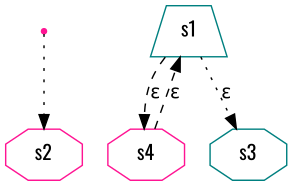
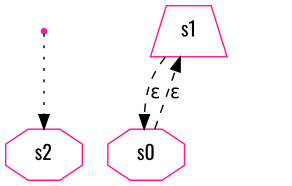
(189, 31) -> (189, 31)
(146, 155) -> (146, 155)
(248, 155) -> none
